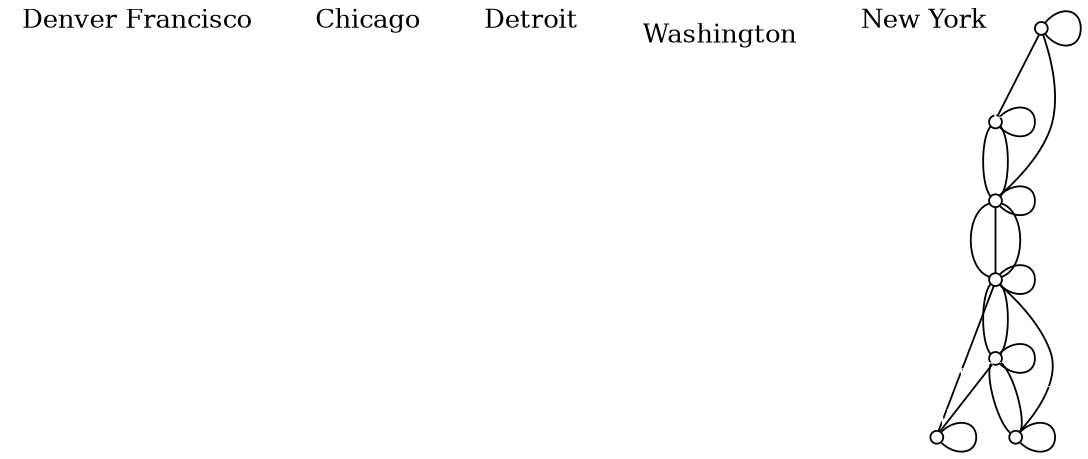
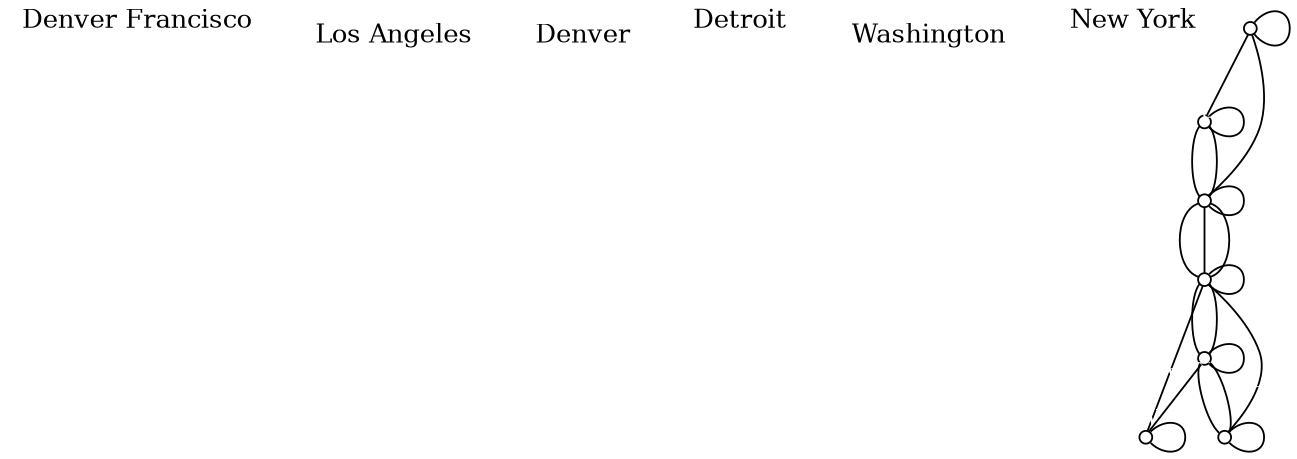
(368, 28) -> none
none -> (394, 28)
none -> (583, 28)
